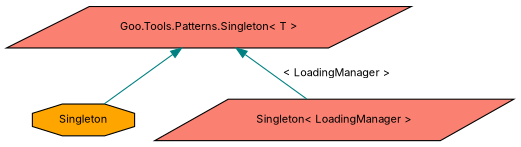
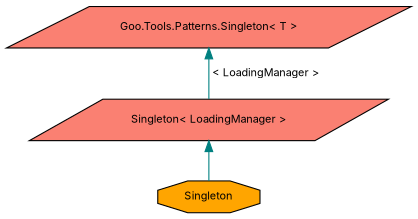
(138, 79) -> (209, 166)
